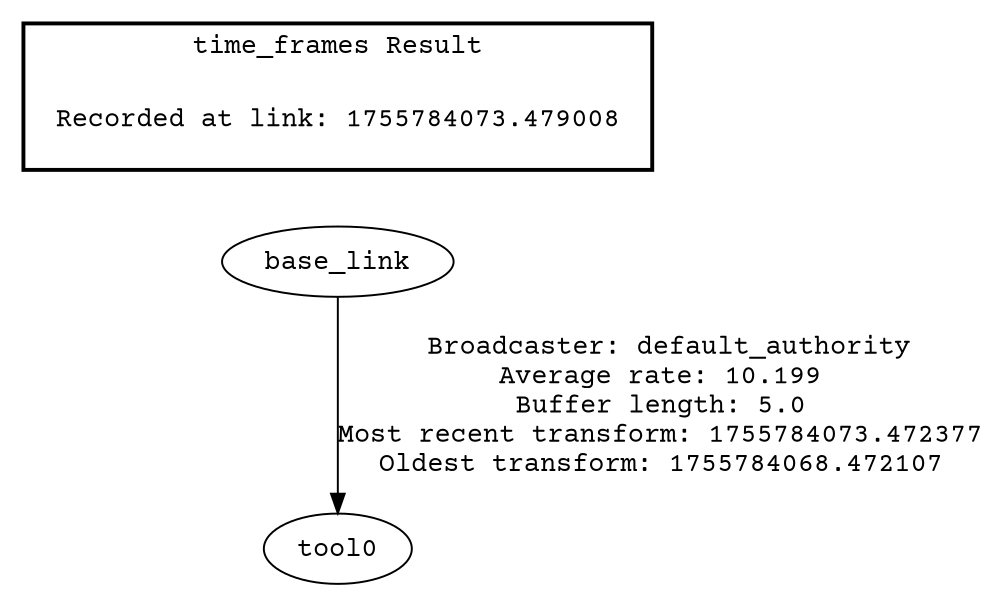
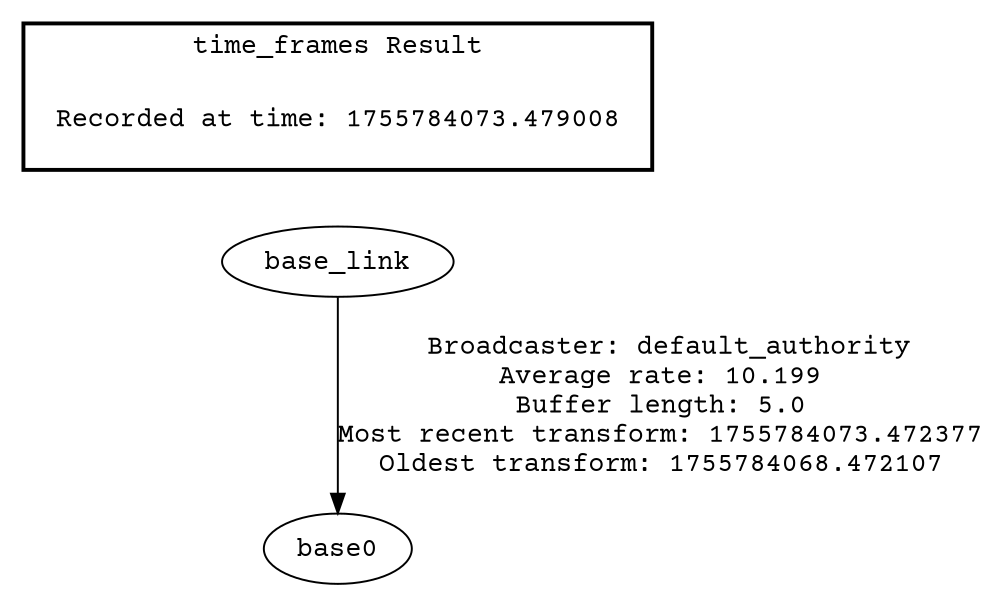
(338, 119) -> (338, 119)
(338, 549) -> (338, 549)
